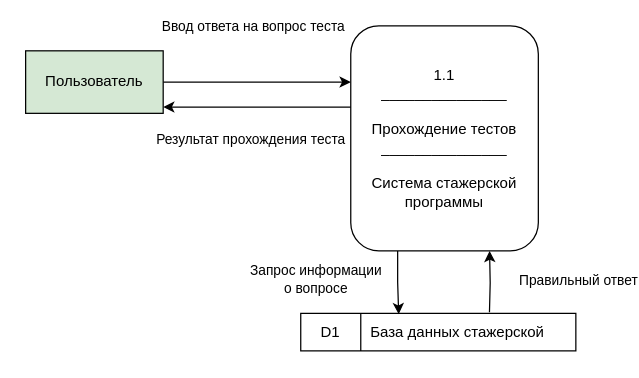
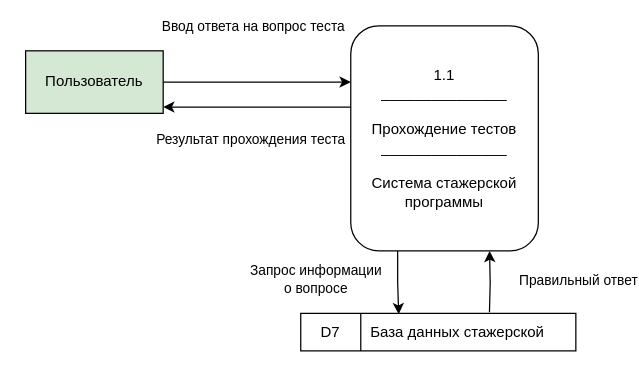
(331, 332) -> (331, 332)
